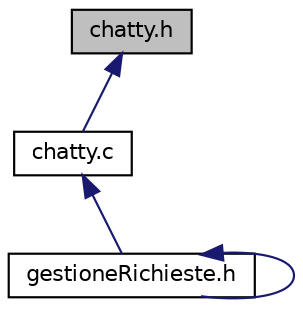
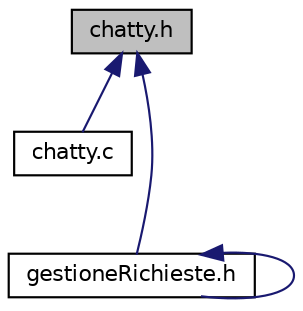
(107, 225) -> (152, 165)
